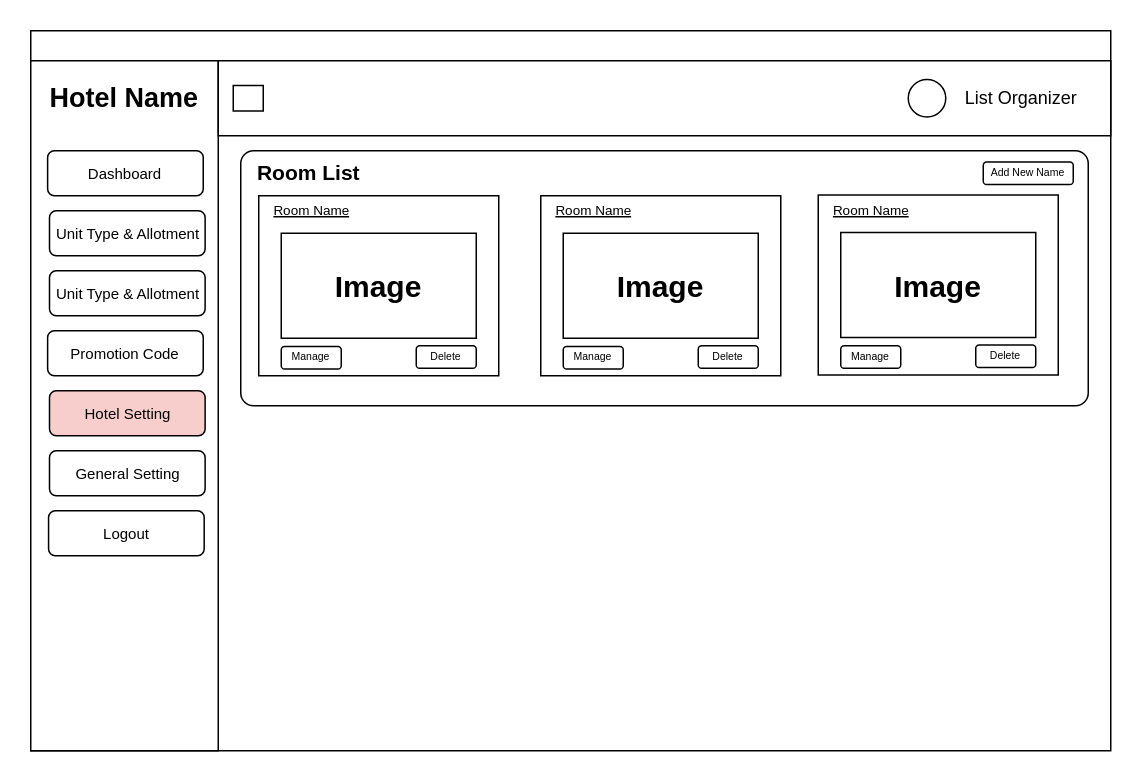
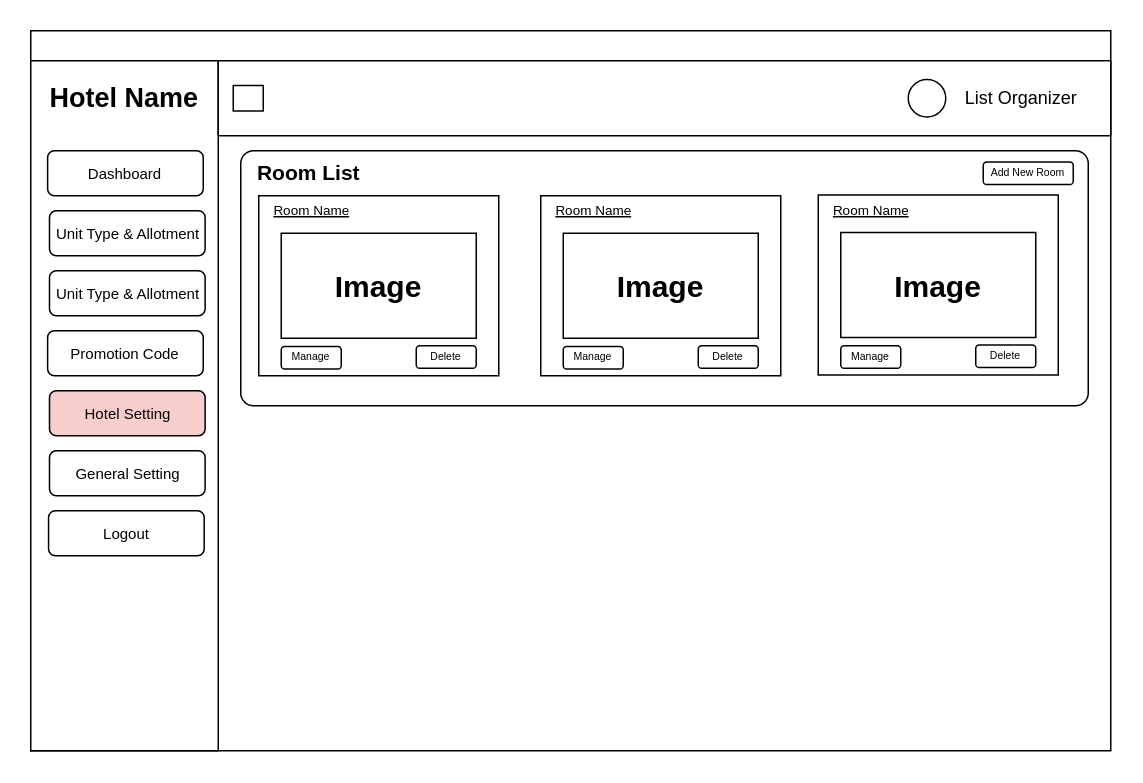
(1028, 173) -> (1028, 173)
